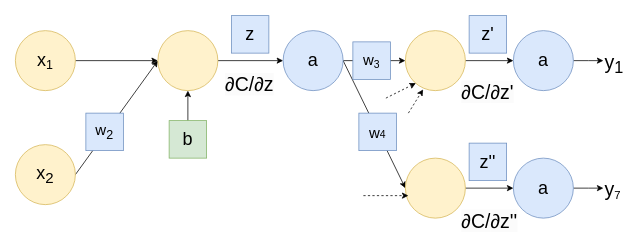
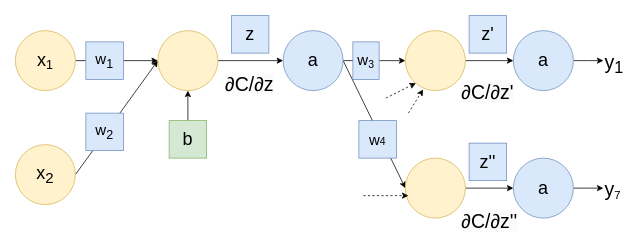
none -> (105, 60)
(372, 60) -> (366, 60)
(378, 132) -> (378, 139)
